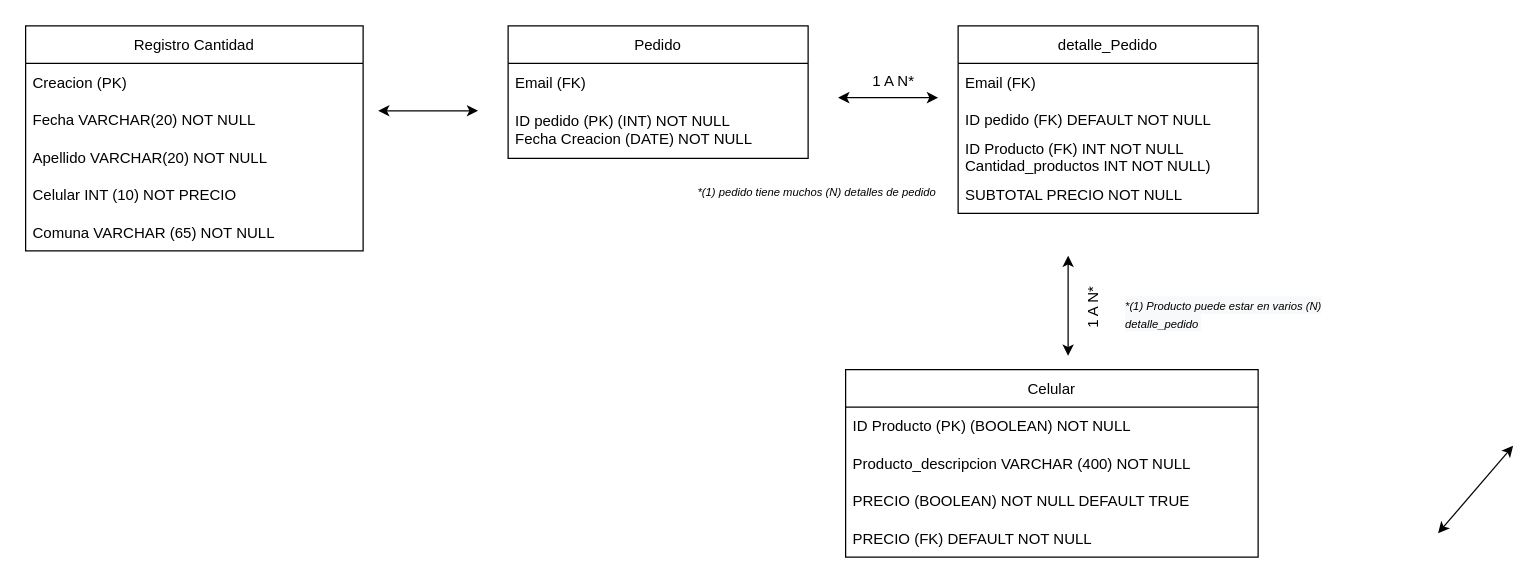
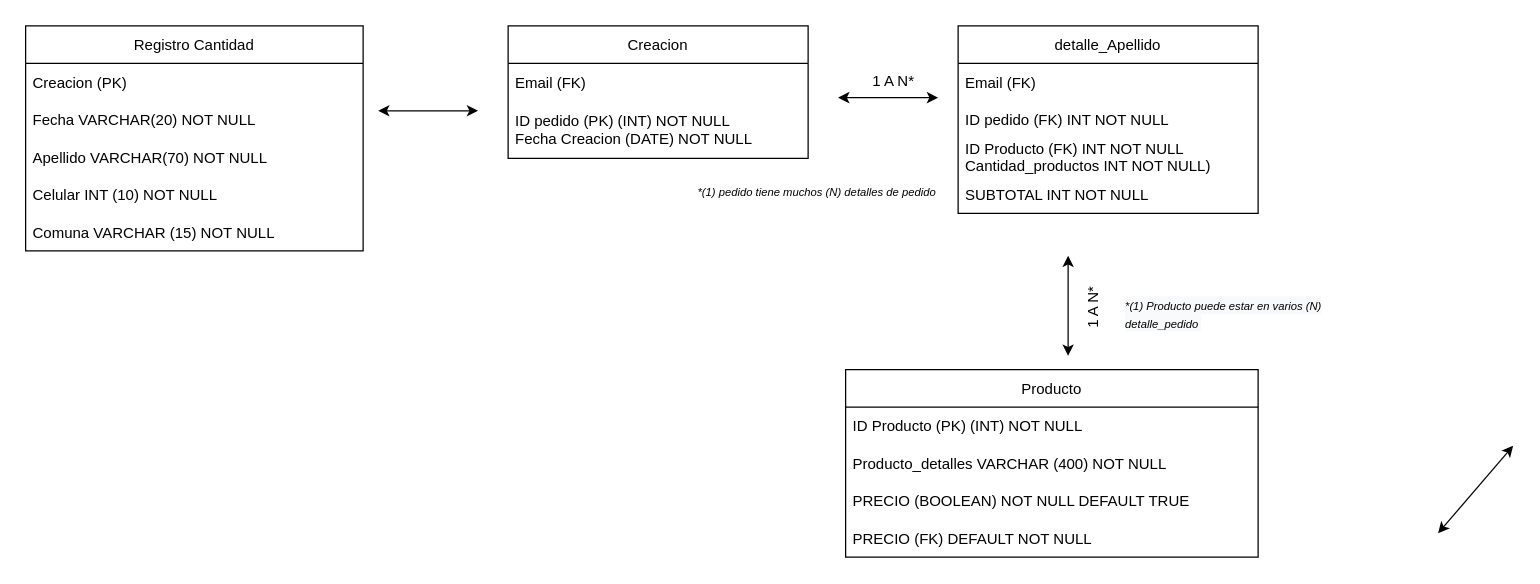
(658, 45) -> (658, 45)
(1108, 45) -> (1108, 45)
(1084, 120) -> (1067, 120)
(143, 158) -> (143, 158)
(134, 195) -> (126, 195)
(1060, 195) -> (1047, 195)
(142, 233) -> (142, 233)
(1051, 389) -> (1051, 389)
(990, 426) -> (973, 426)
(1021, 464) -> (1009, 464)
